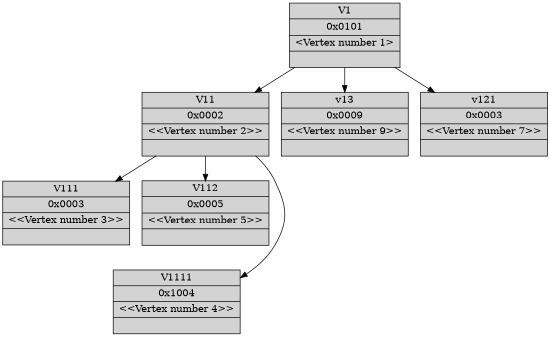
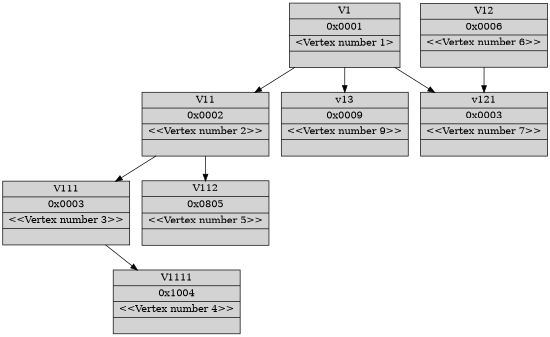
(345, 27) -> (345, 27)
none -> (484, 35)
(205, 204) -> (205, 204)
(285, 218) -> (119, 255)
